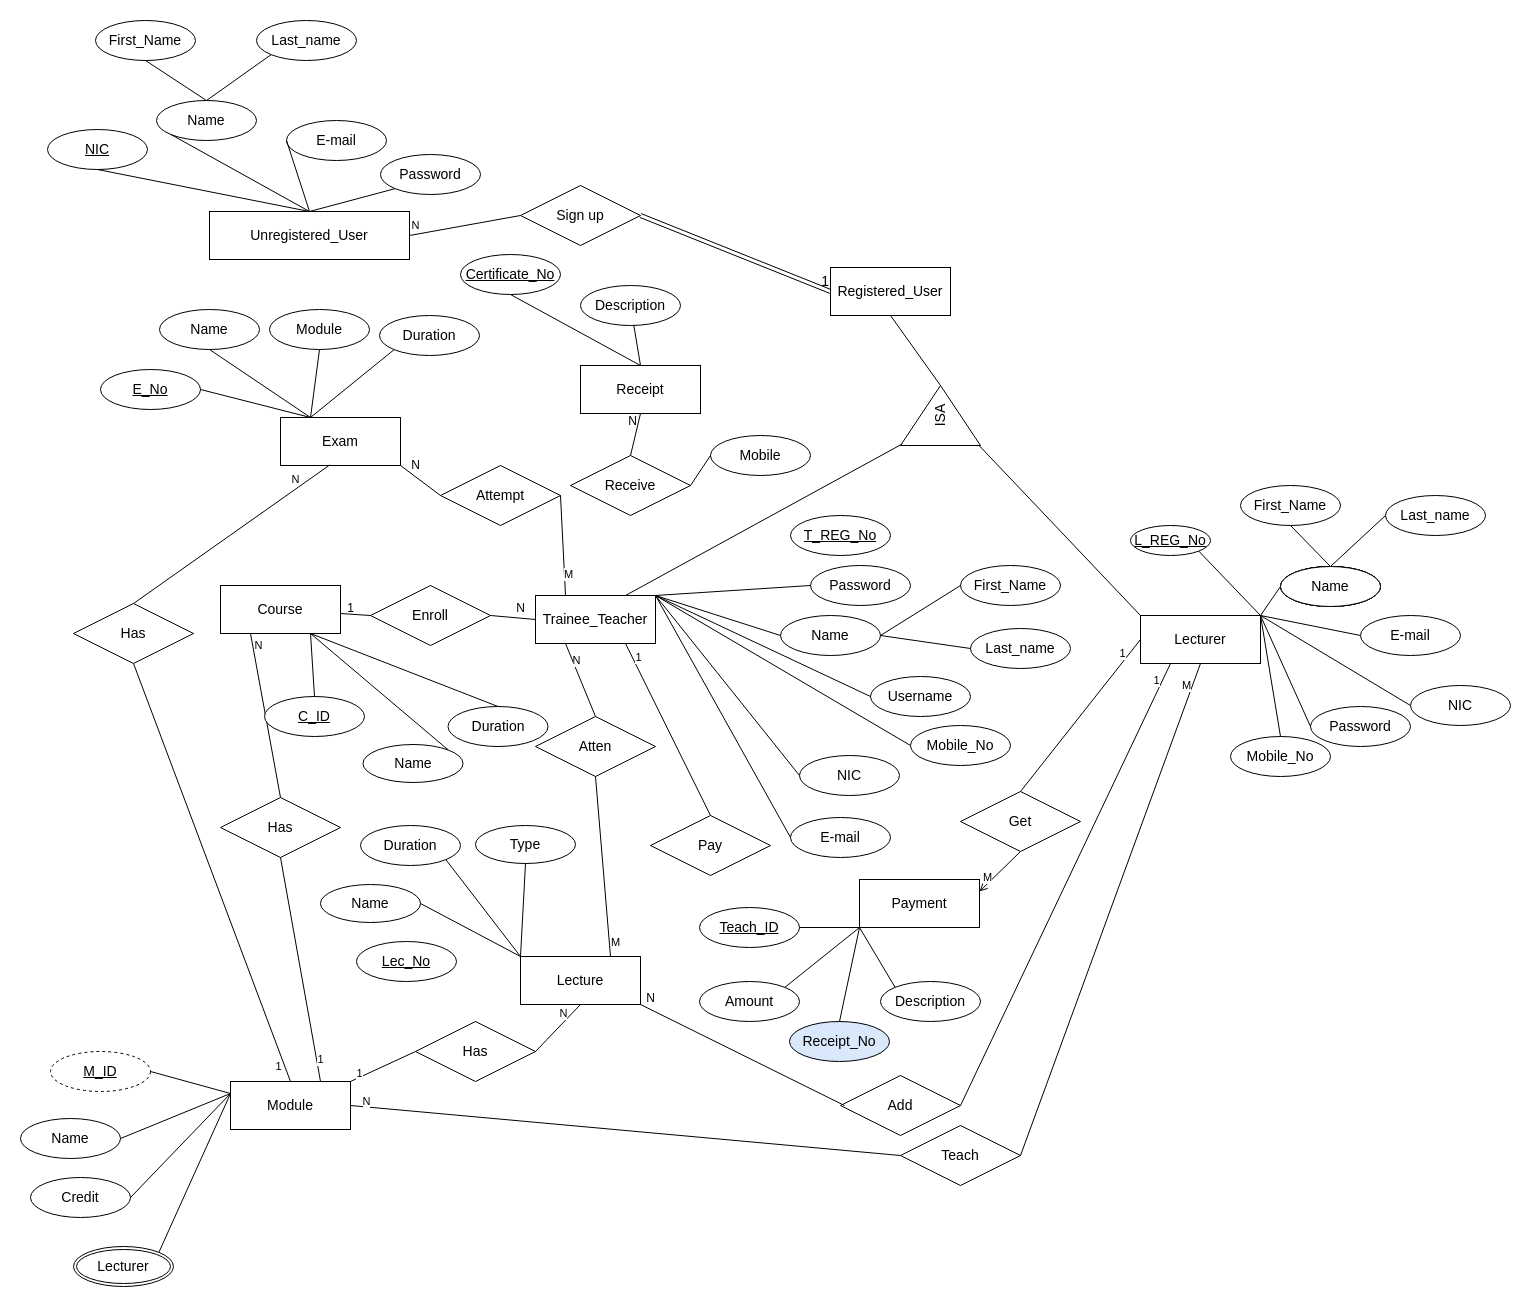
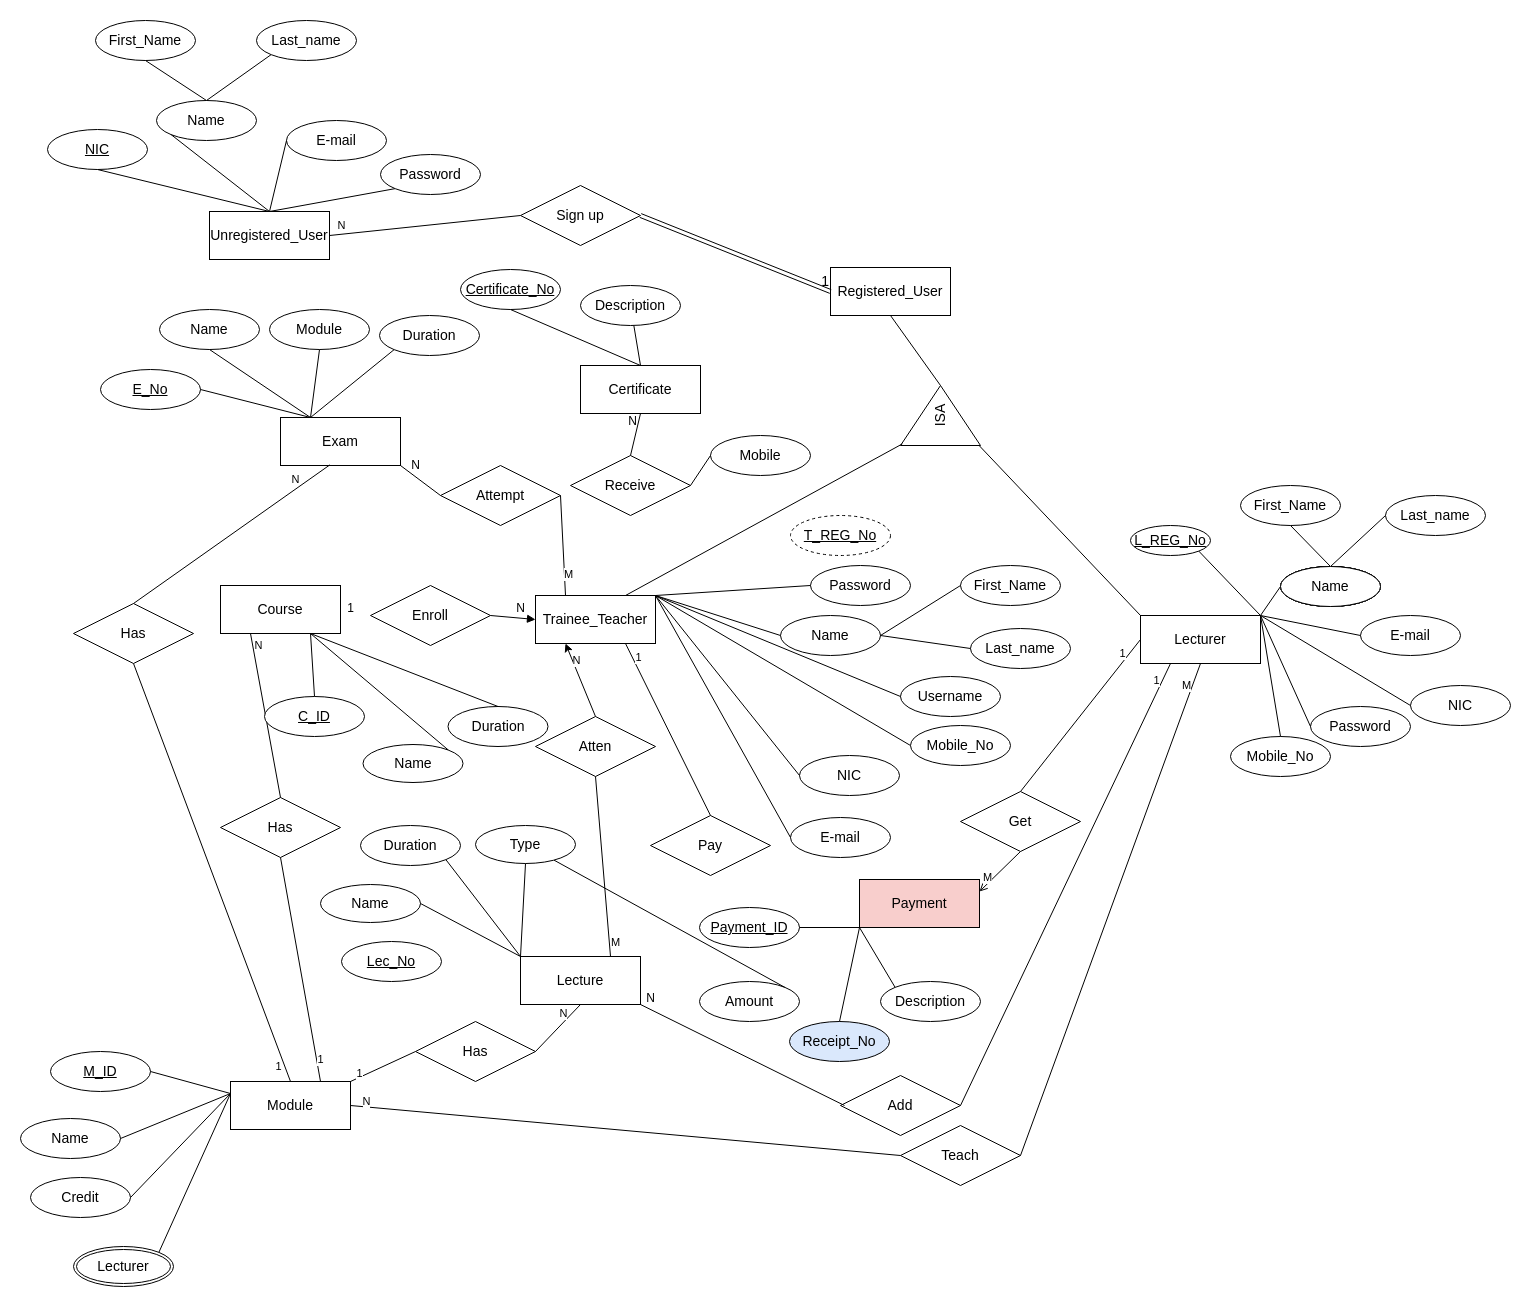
(310, 236) -> (270, 236)
(511, 275) -> (511, 290)
(641, 390) -> (641, 390)
(841, 536) -> (841, 536)
(356, 615) -> none
(530, 619) -> (526, 619)
(567, 647) -> (568, 650)
(921, 697) -> (951, 697)
(920, 904) -> (920, 904)
(750, 928) -> (750, 928)
(821, 958) -> (670, 924)
(407, 962) -> (392, 962)
(101, 1072) -> (101, 1072)
